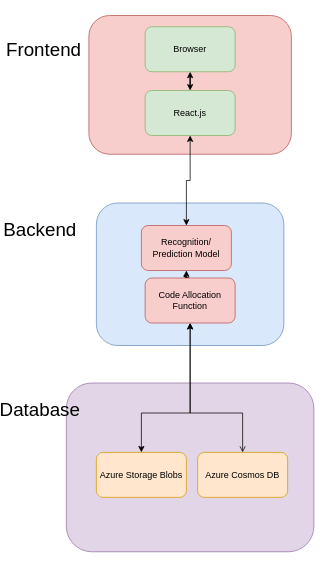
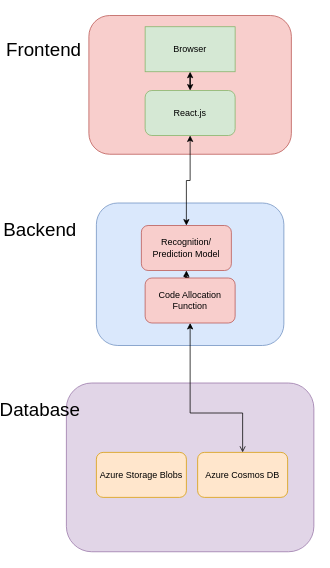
(190, 49) -> (190, 49)
(141, 429) -> none
